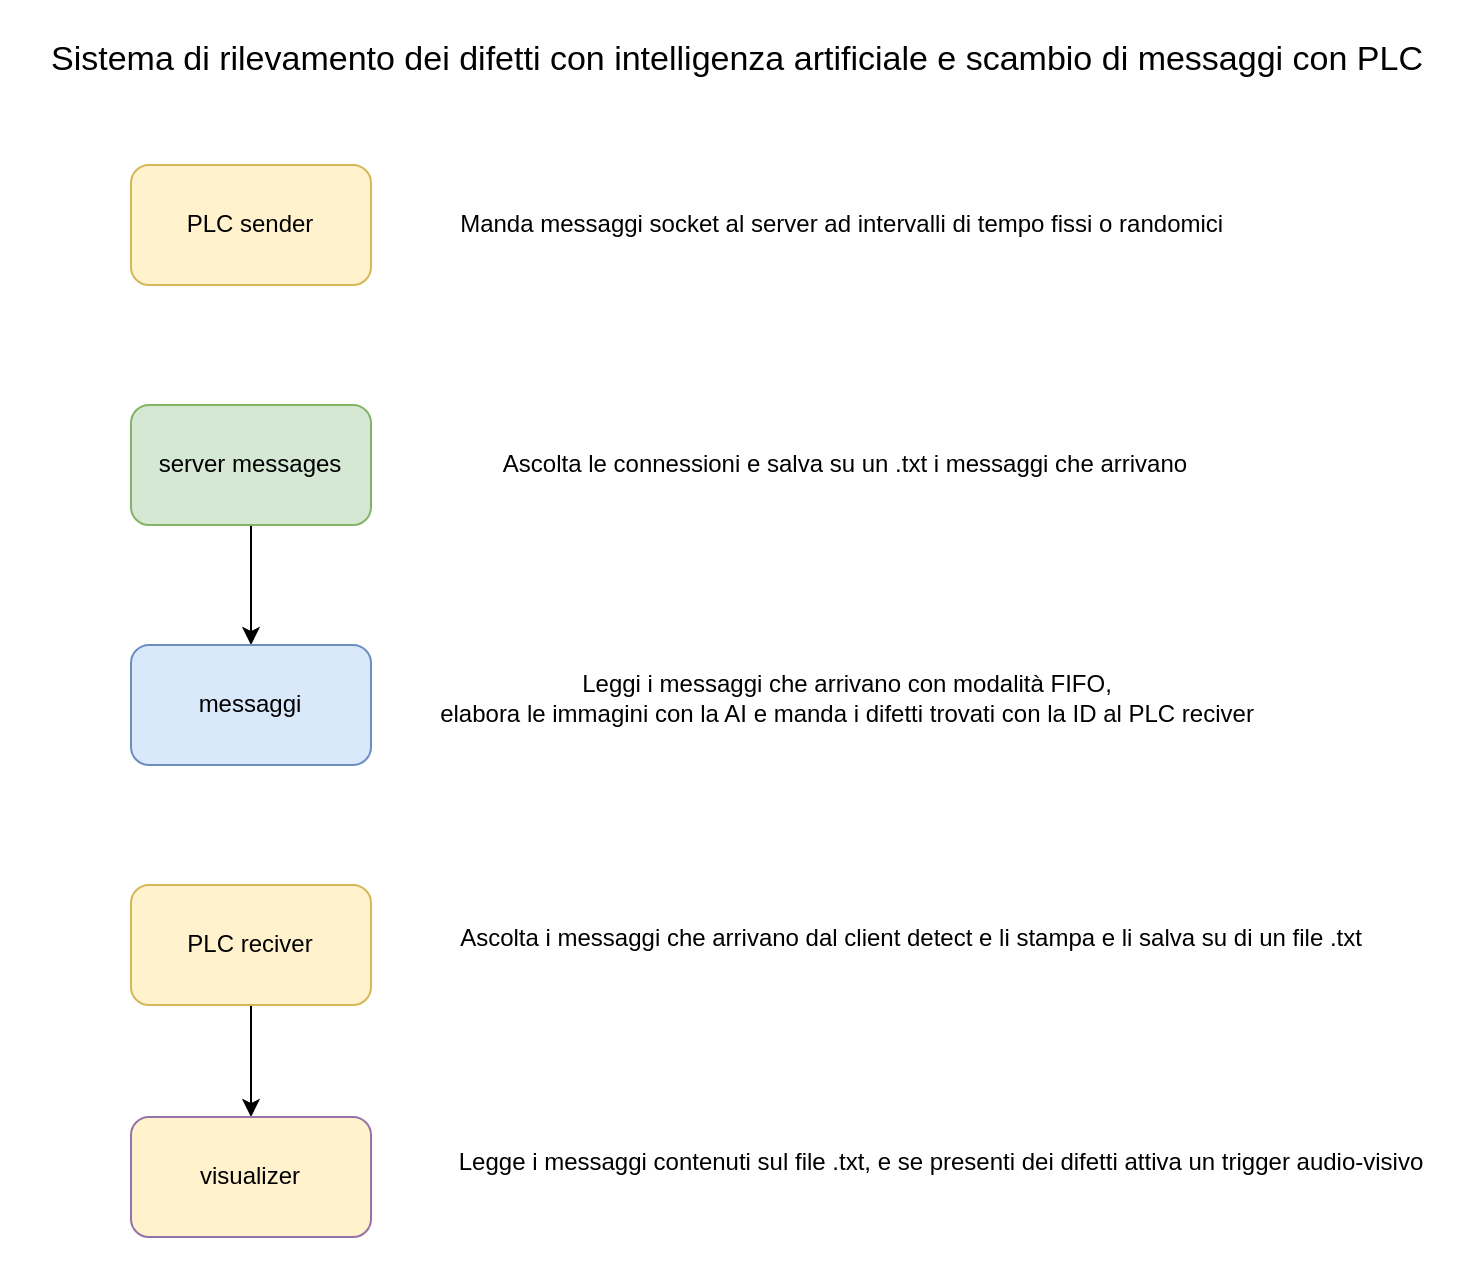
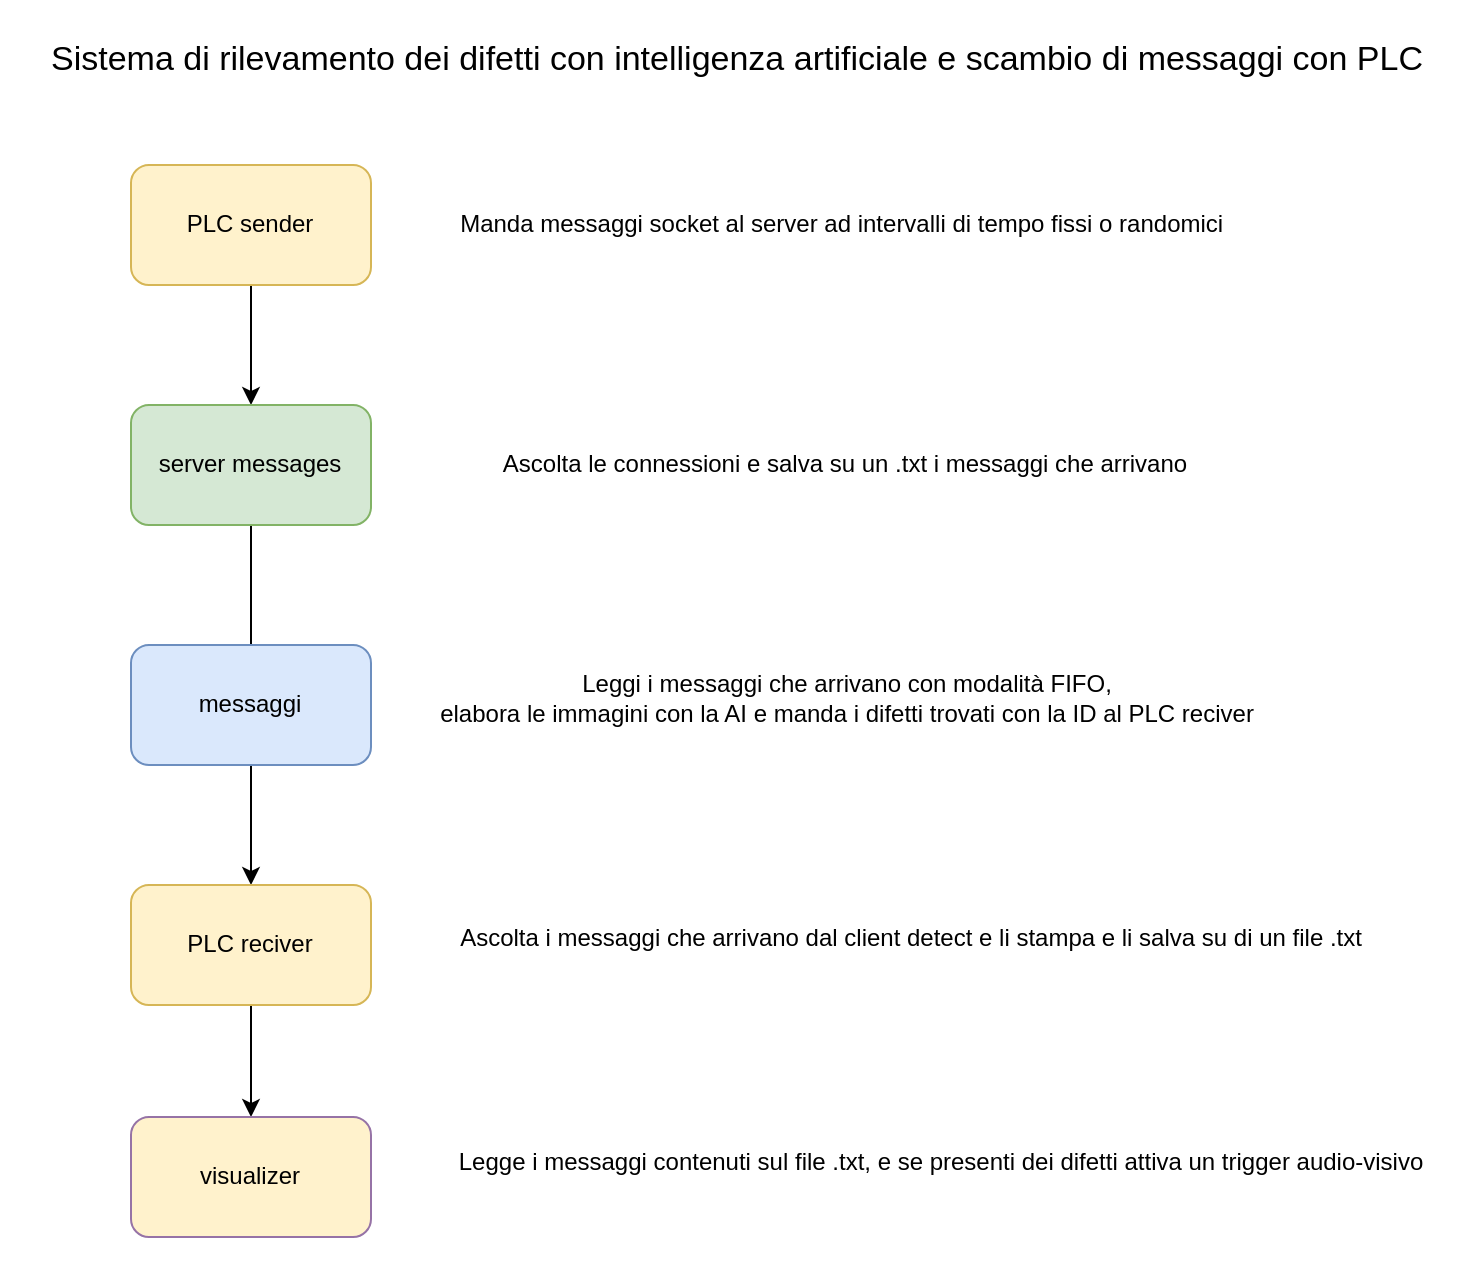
none -> (251, 338)
(251, 630) -> (251, 635)
none -> (251, 818)
